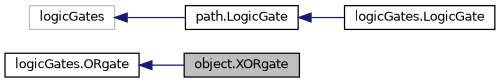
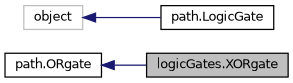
(72, 18) -> (53, 18)
(420, 18) -> none
(72, 65) -> (53, 65)
(242, 65) -> (217, 65)
